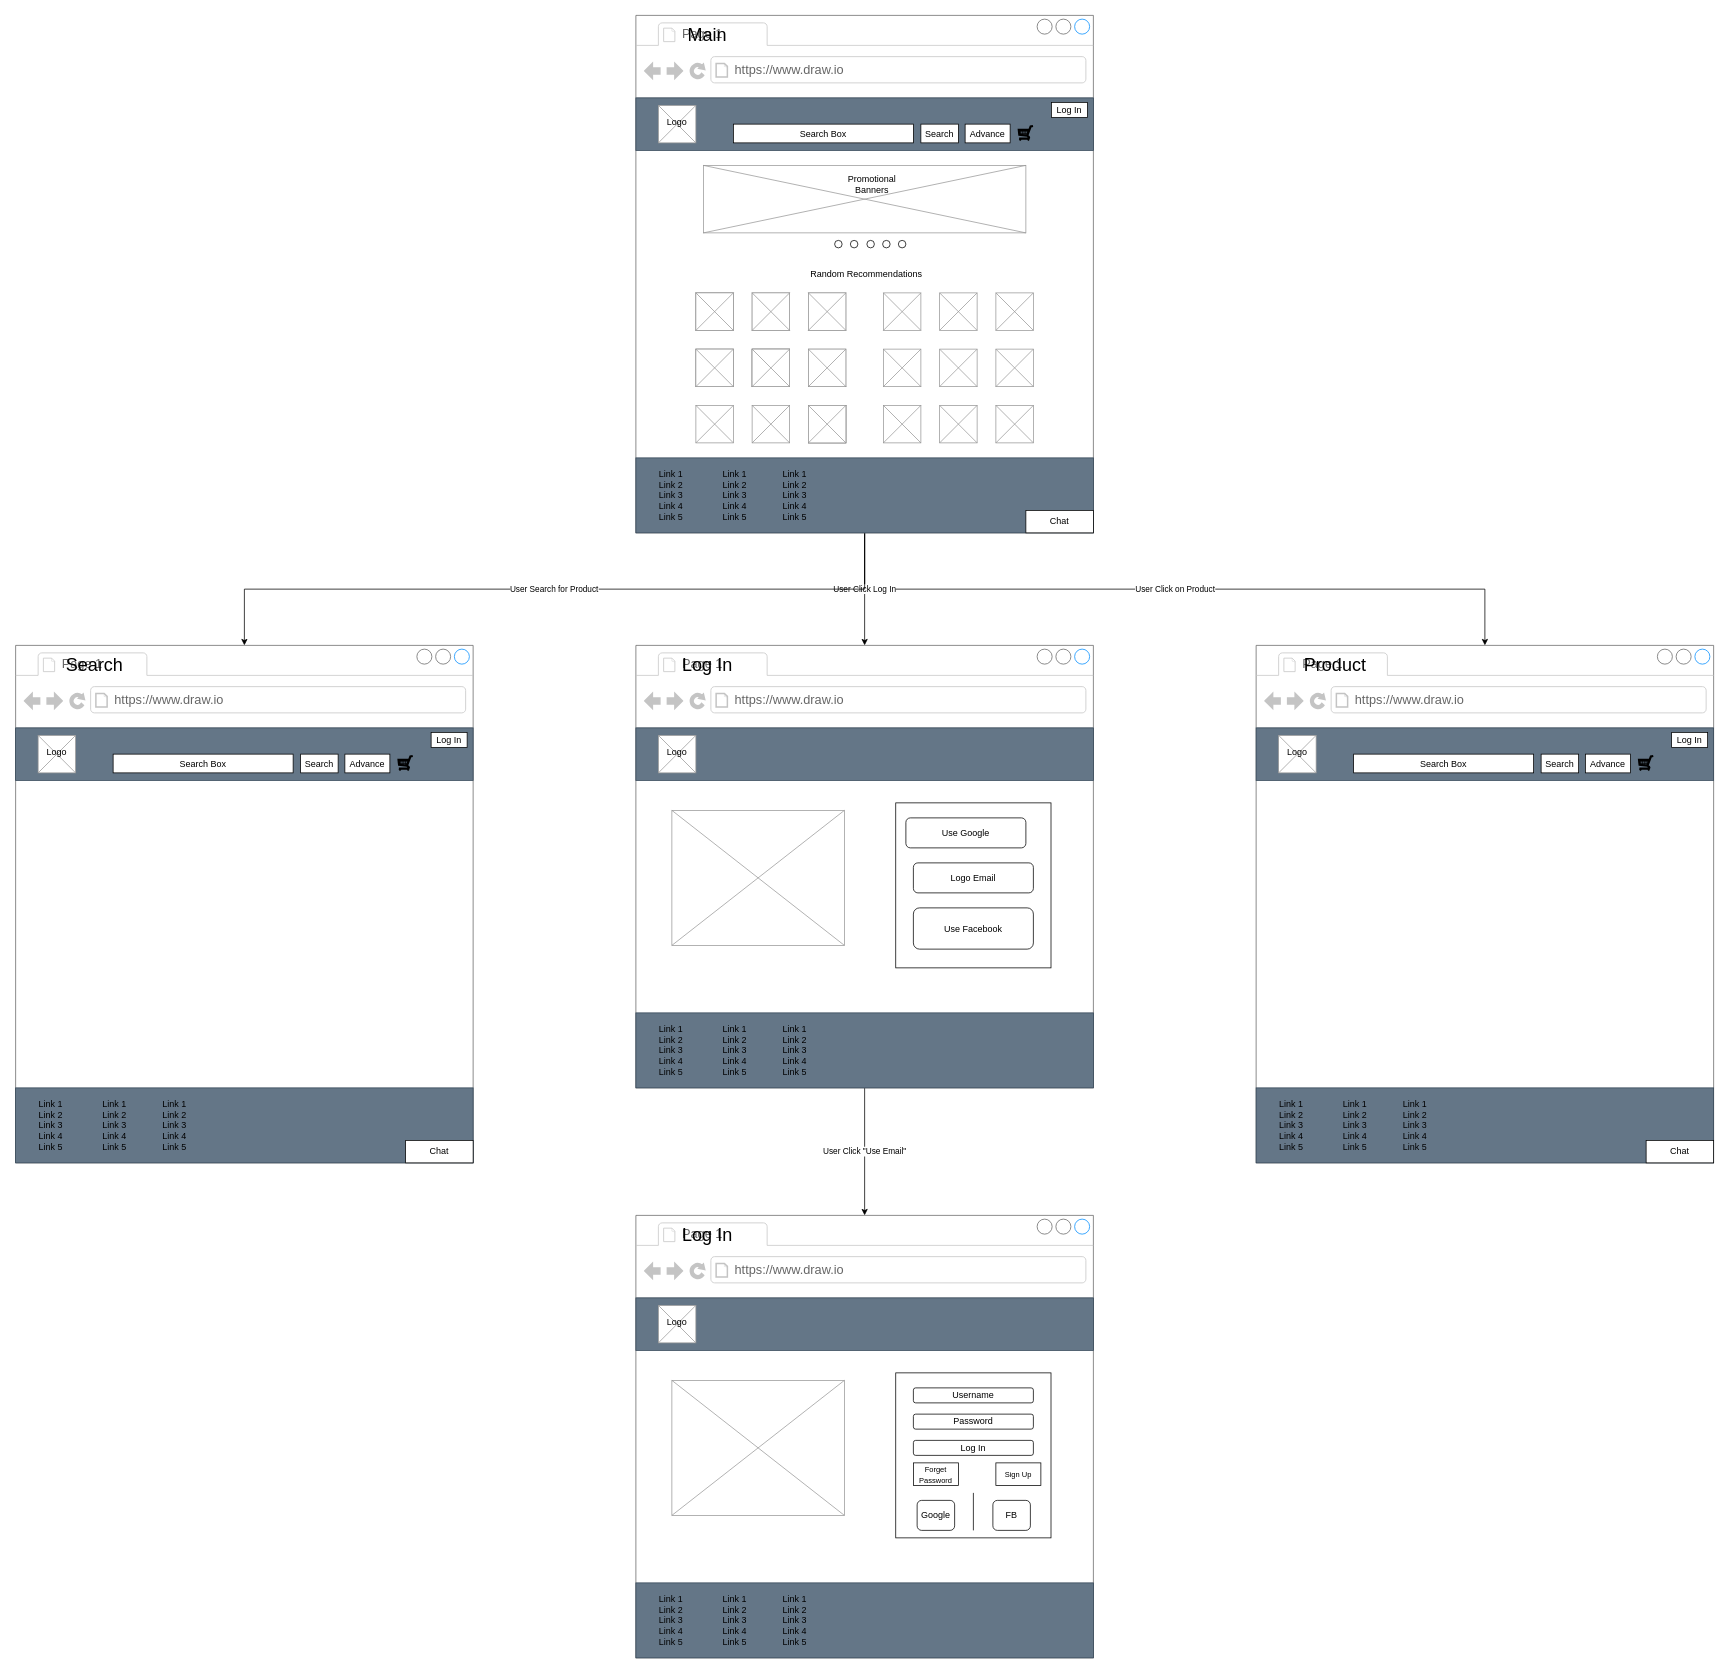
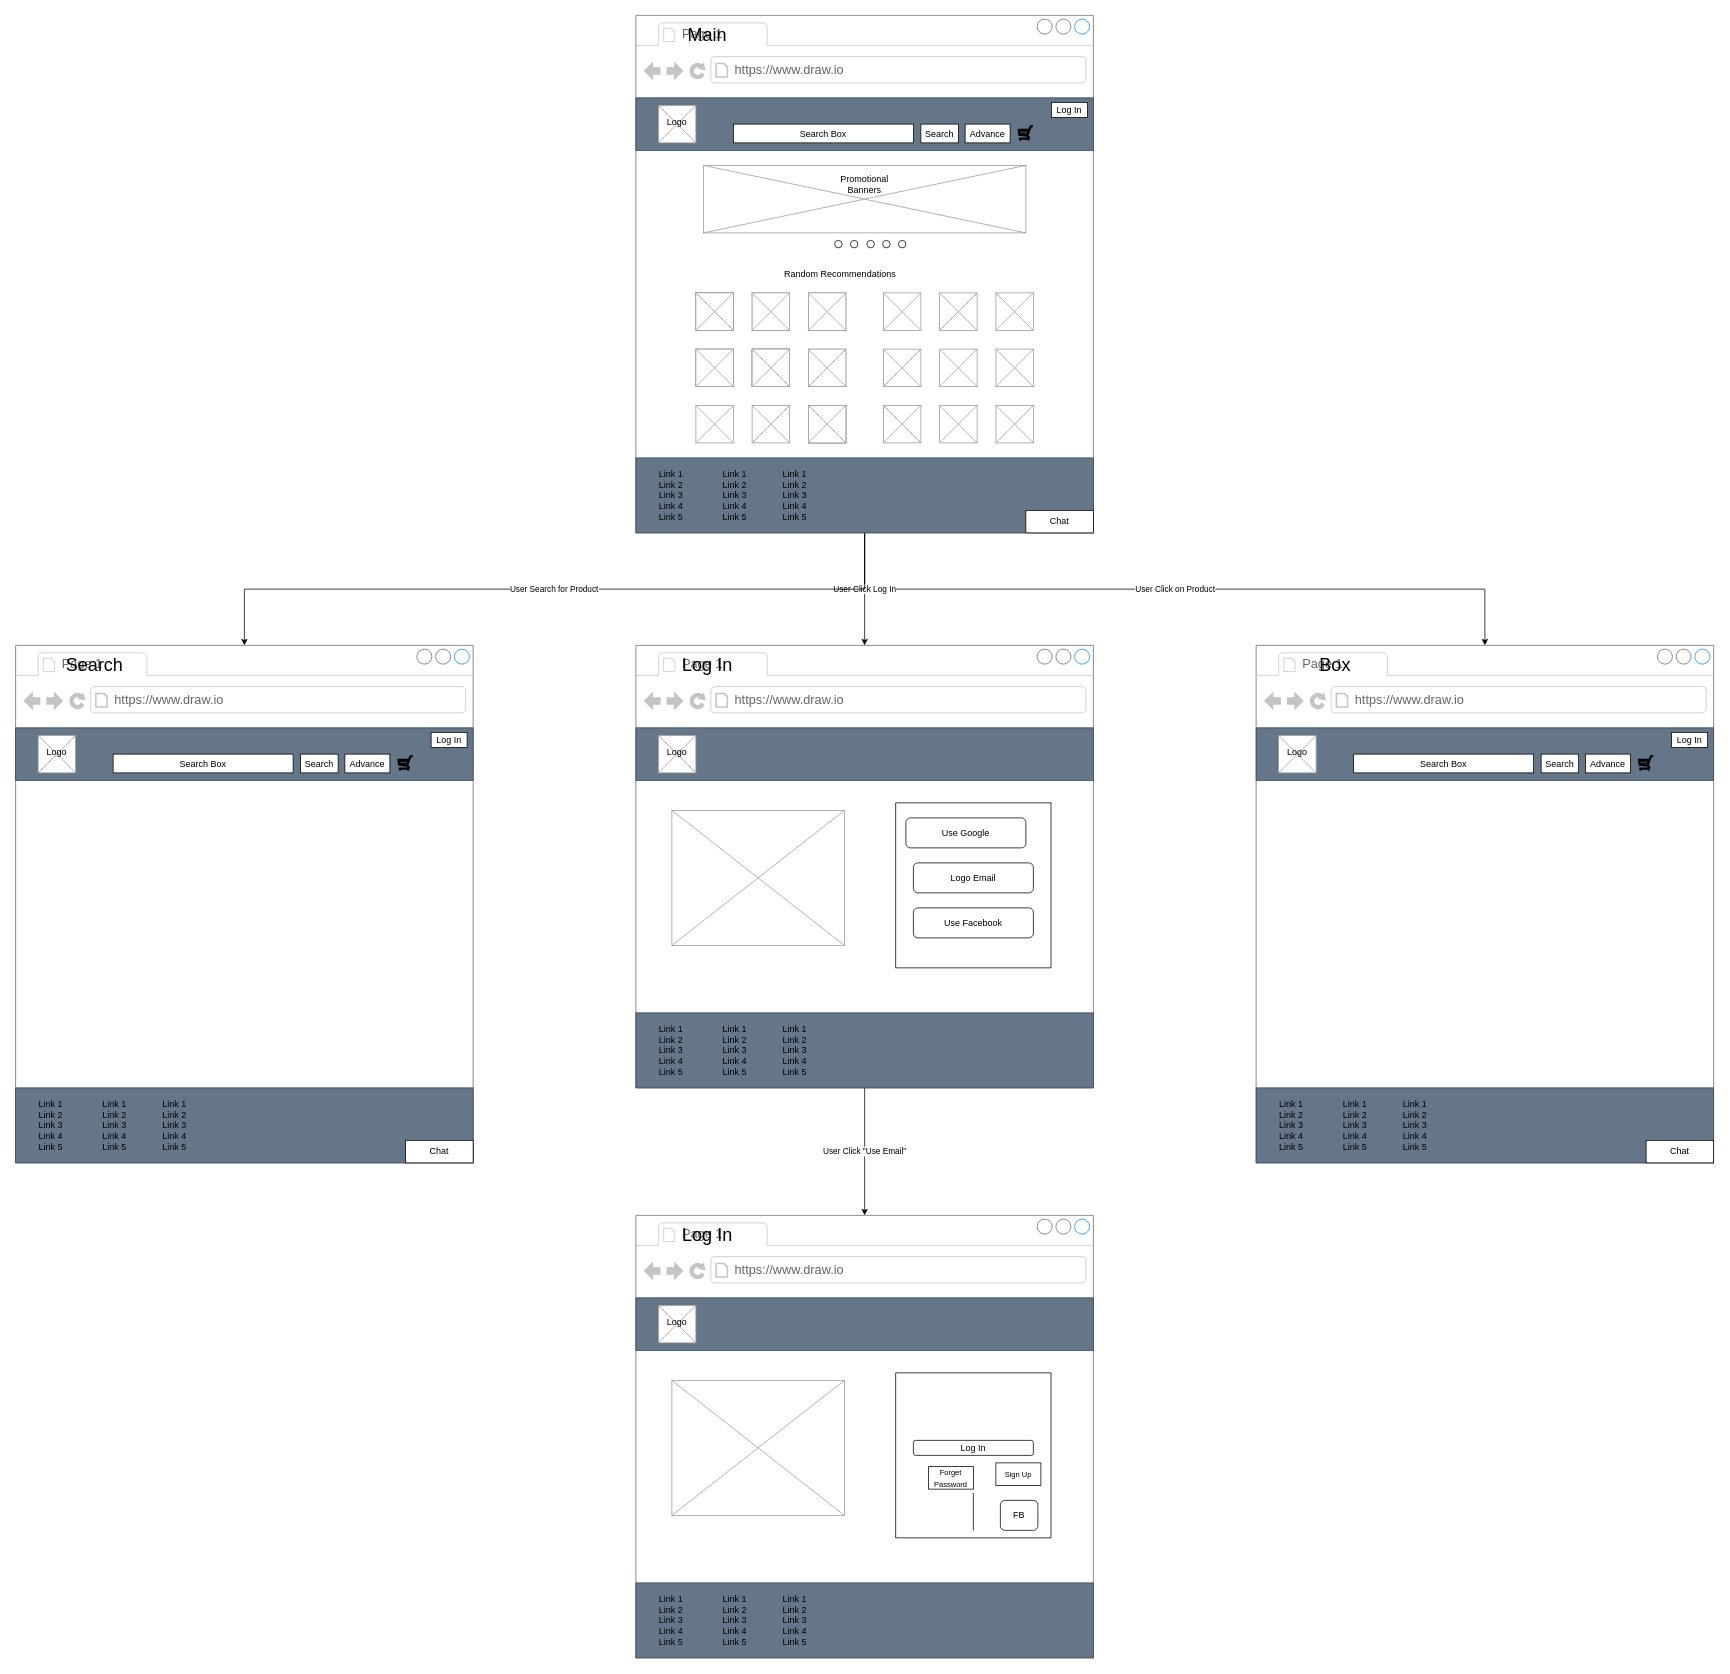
(872, 184) -> (864, 184)
(866, 274) -> (840, 274)
(1335, 666) -> (1335, 666)
(973, 929) -> (973, 923)
(973, 1395) -> none
(973, 1422) -> none
(936, 1474) -> (951, 1478)
(936, 1515) -> none
(1011, 1515) -> (1019, 1515)
